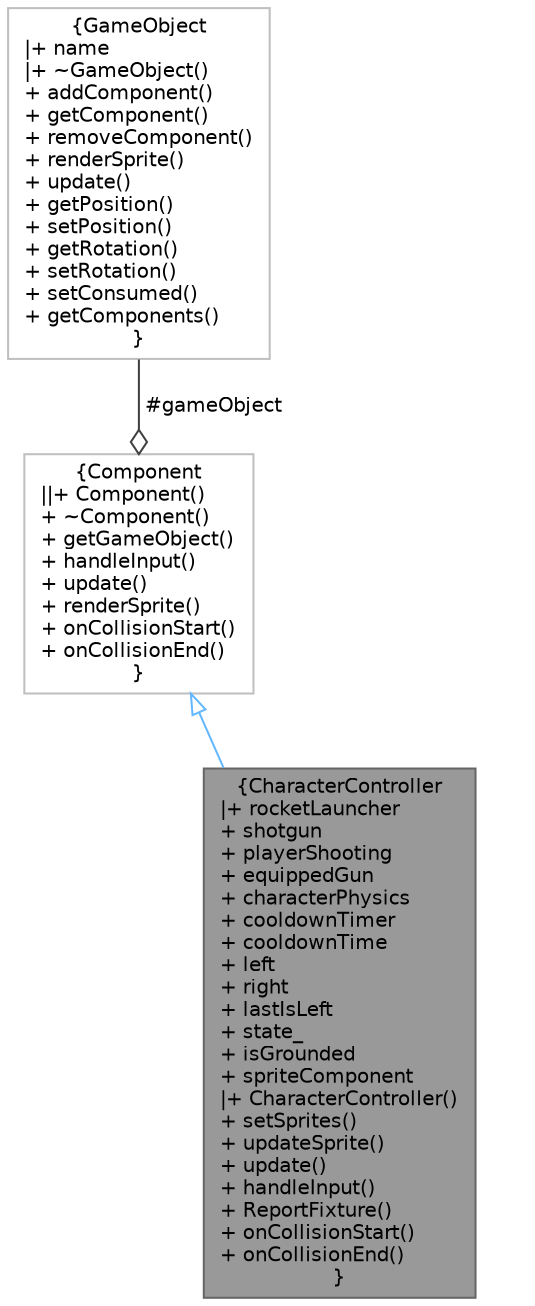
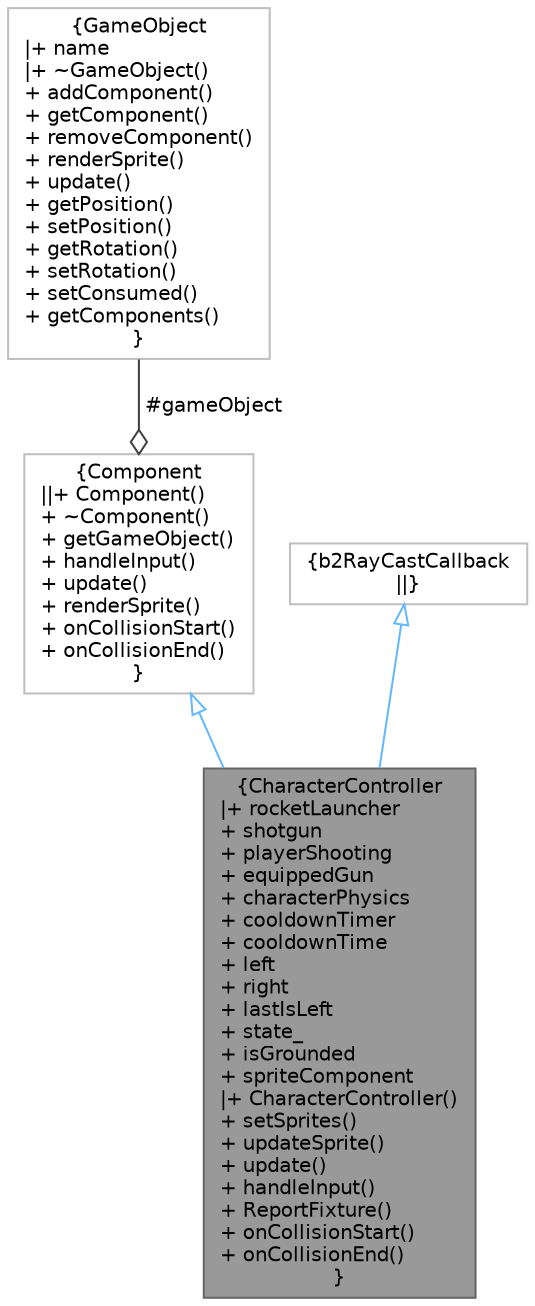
none -> (409, 574)
